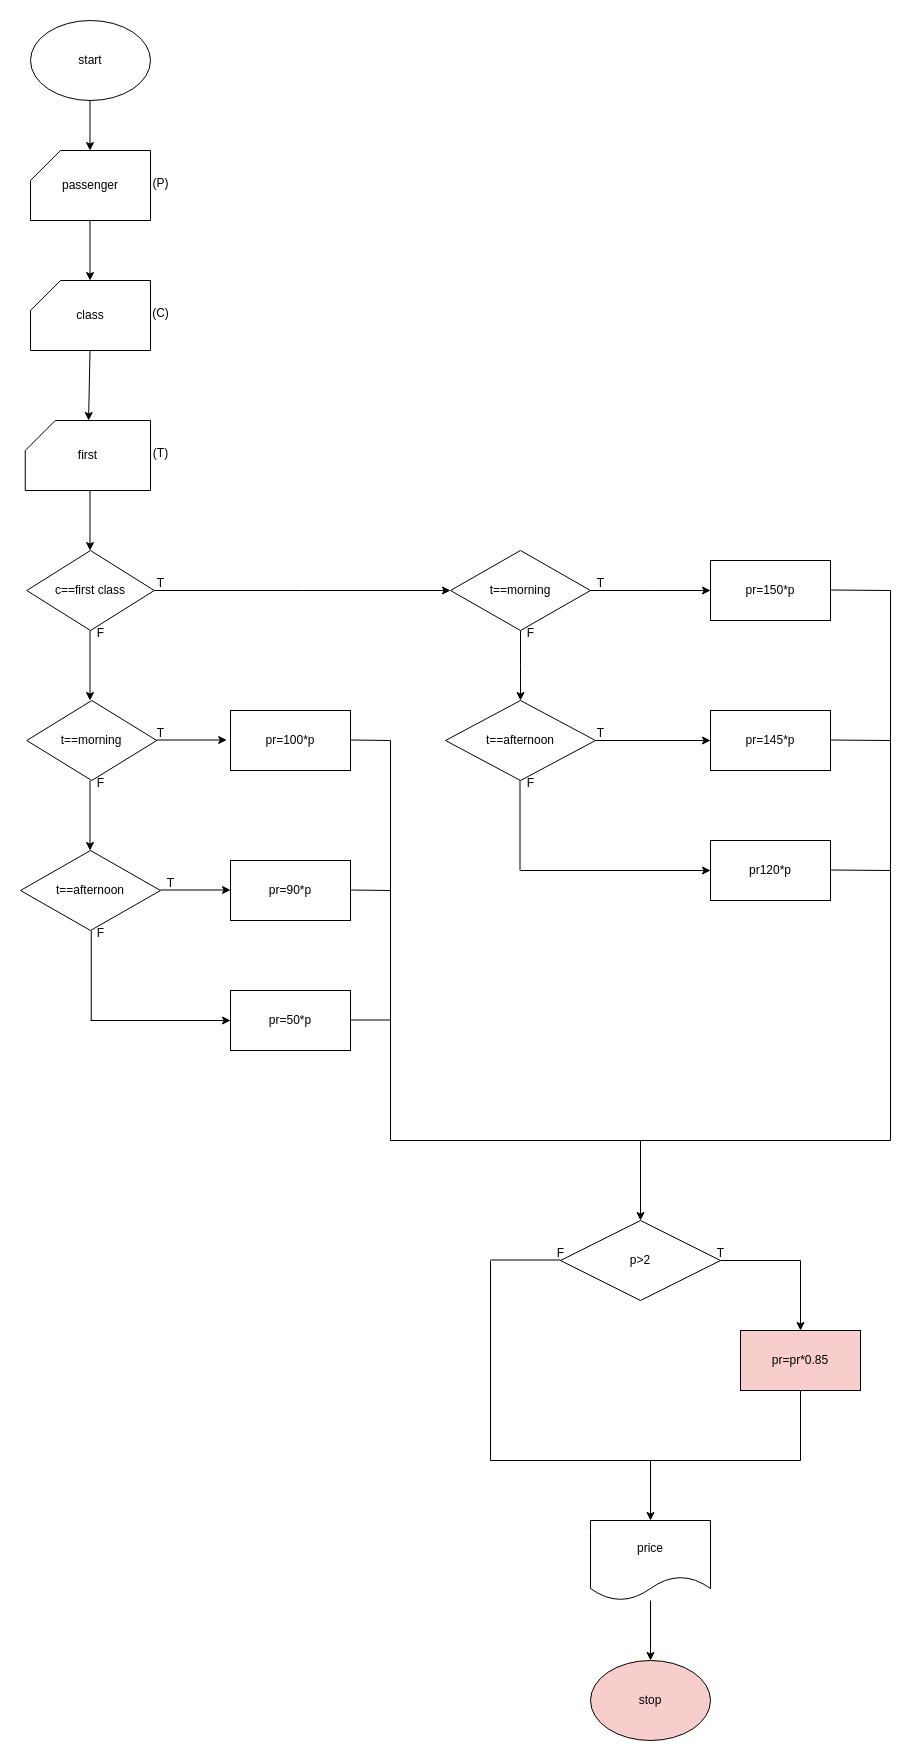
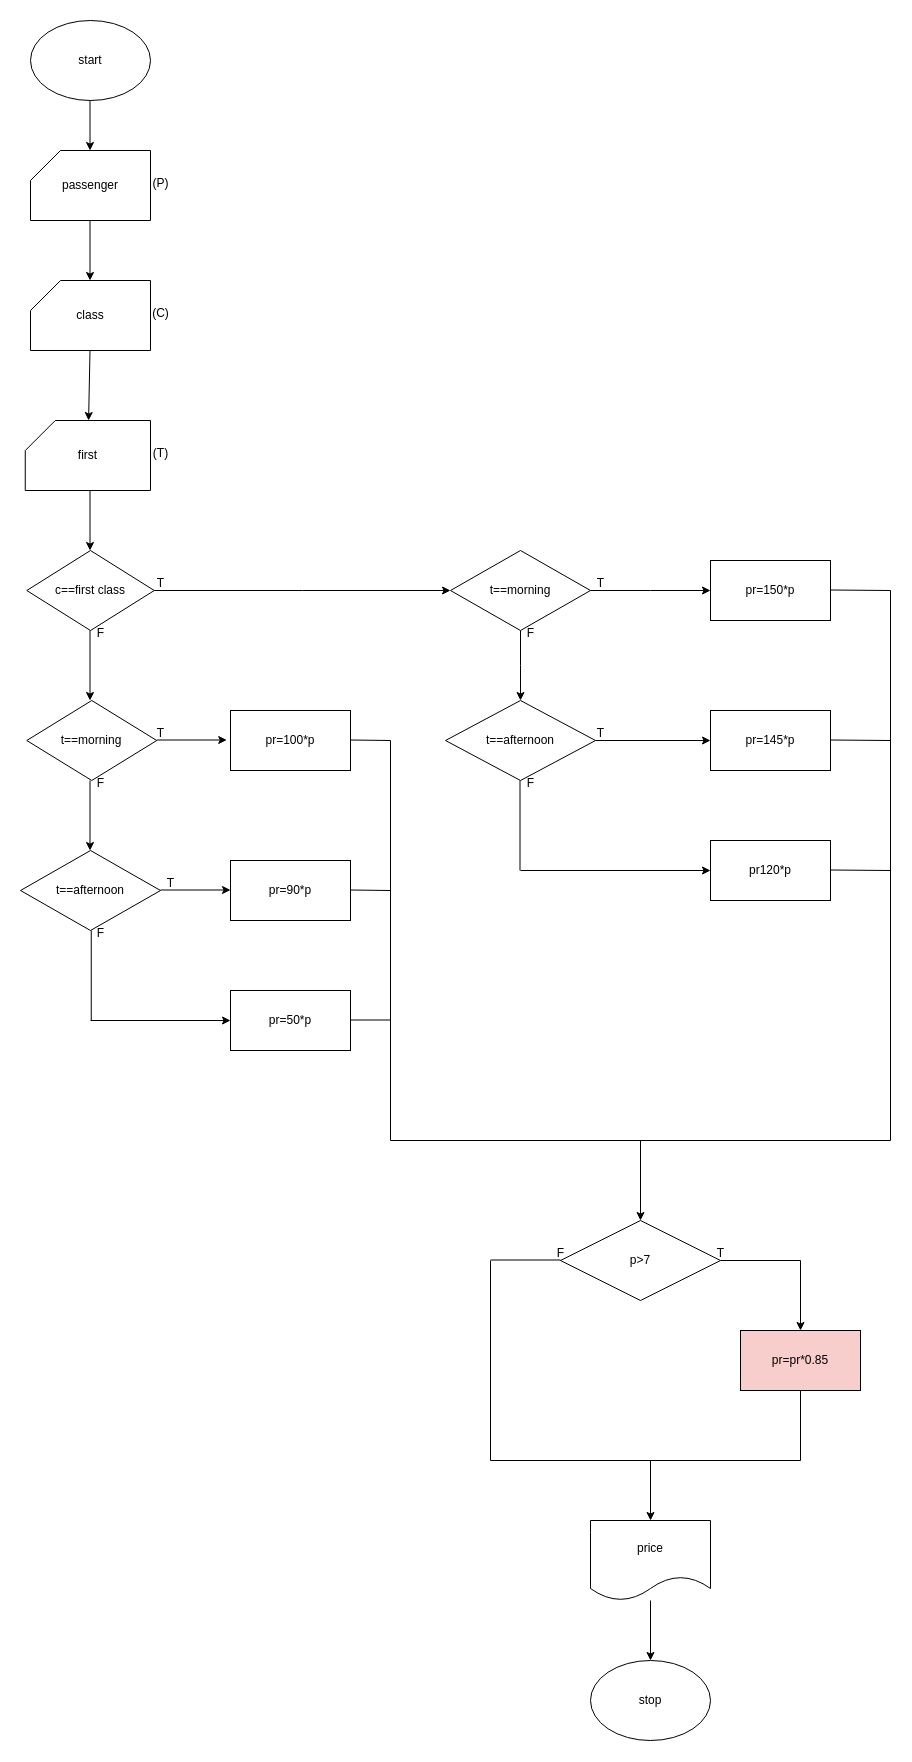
(641, 1261) -> (641, 1261)
(651, 1701) -> (651, 1701)
